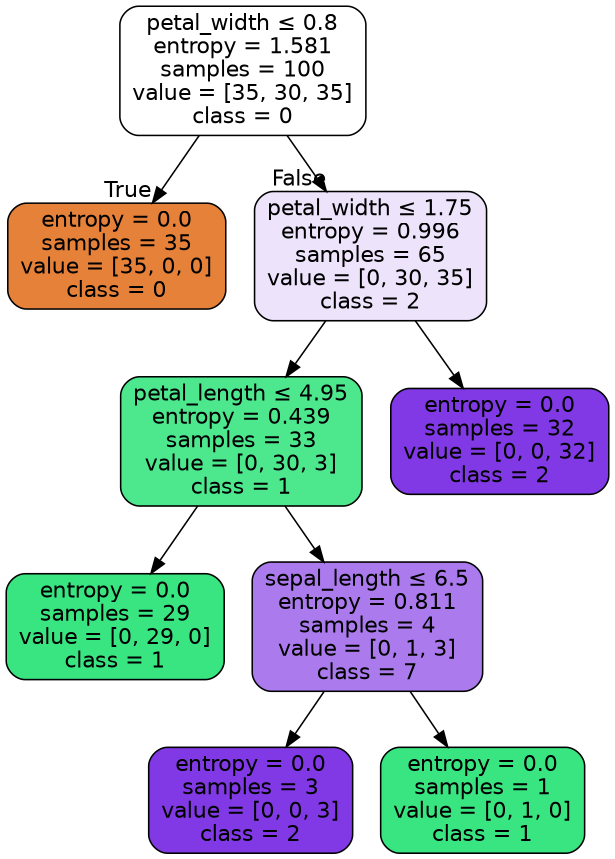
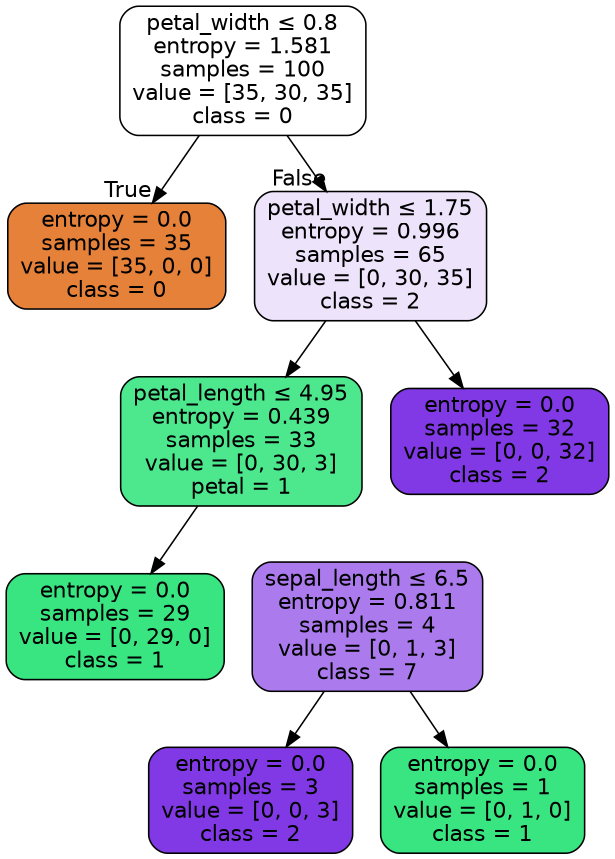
(241, 487) -> (241, 487)
(300, 528) -> none
